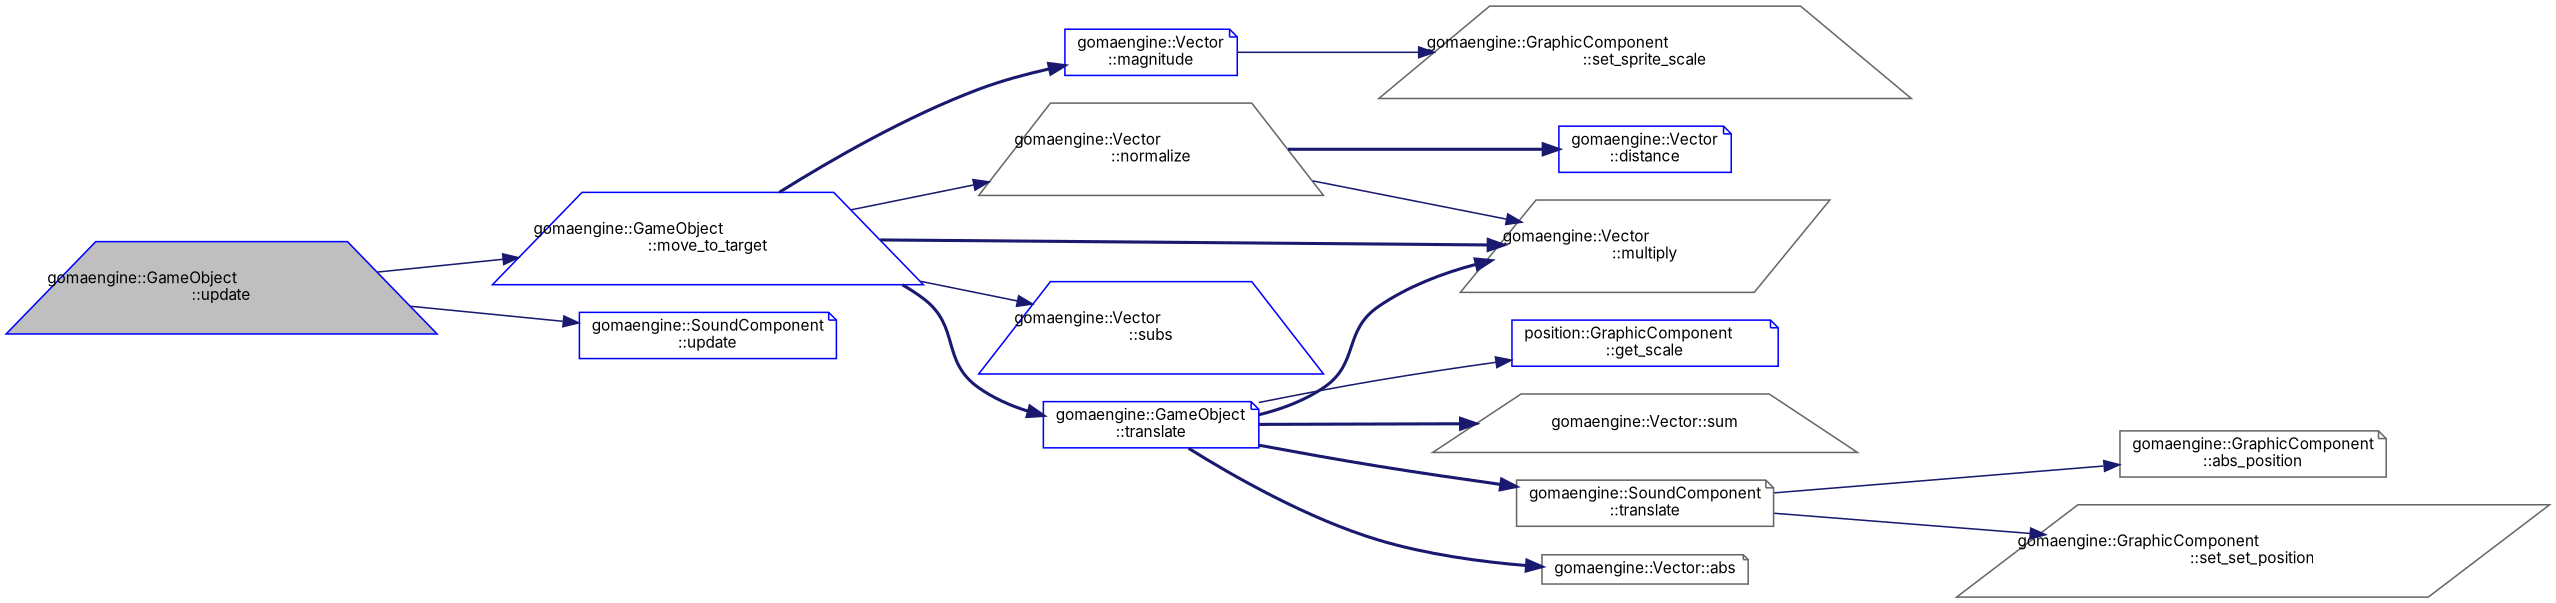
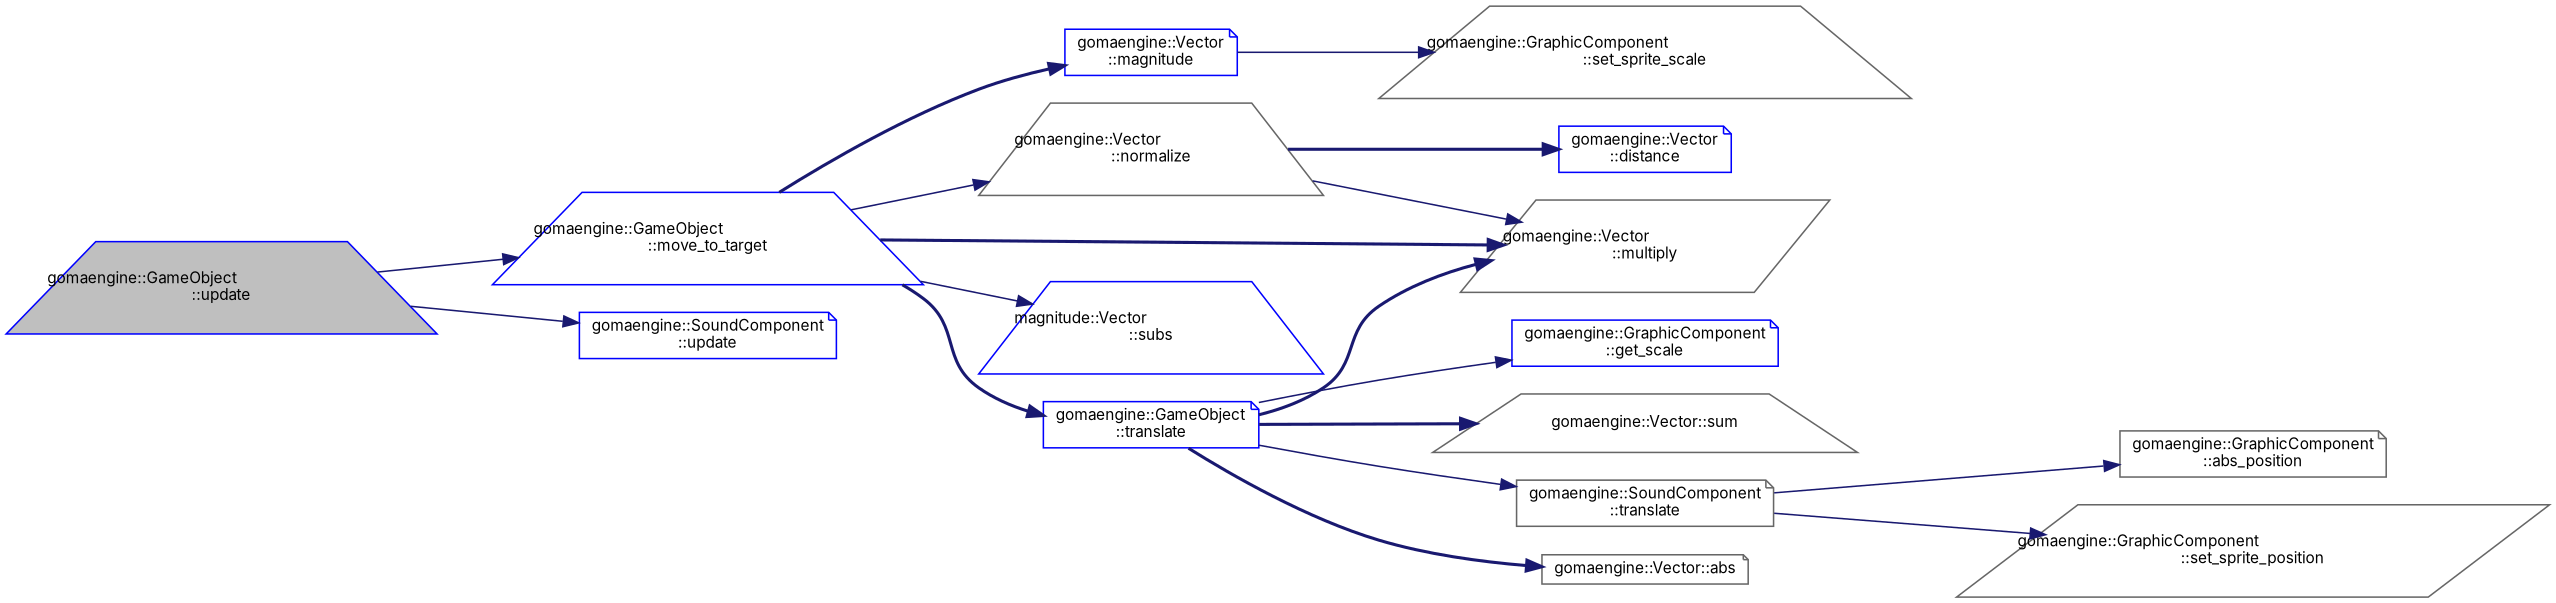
(1151, 328) -> (1151, 328)
(1645, 343) -> (1645, 343)
(1380, 466) -> (1380, 466)
(2253, 551) -> (2253, 551)
